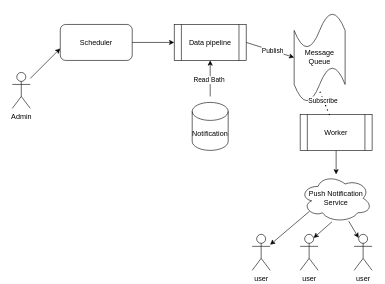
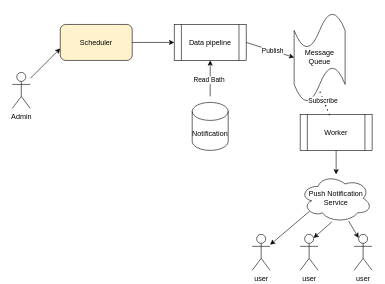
(96, 42) -> (96, 42)
